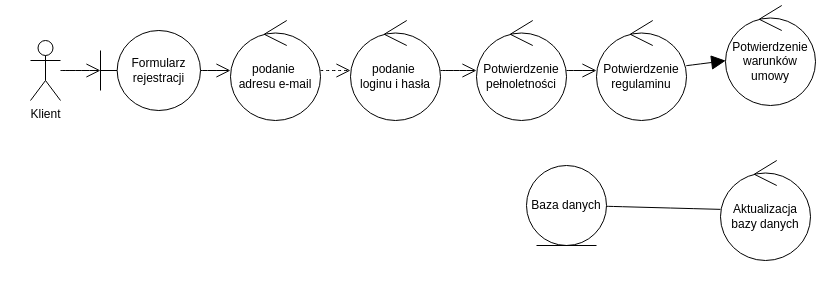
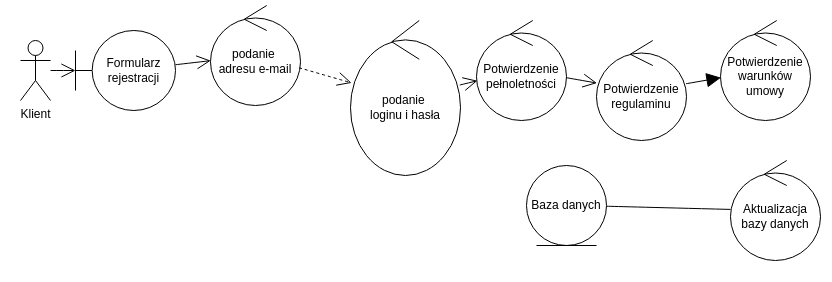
(771, 56) -> (766, 71)
(46, 71) -> (36, 71)
(151, 71) -> (126, 71)
(276, 71) -> (256, 56)
(396, 71) -> (406, 98)
(642, 71) -> (642, 91)
(766, 211) -> (776, 211)
